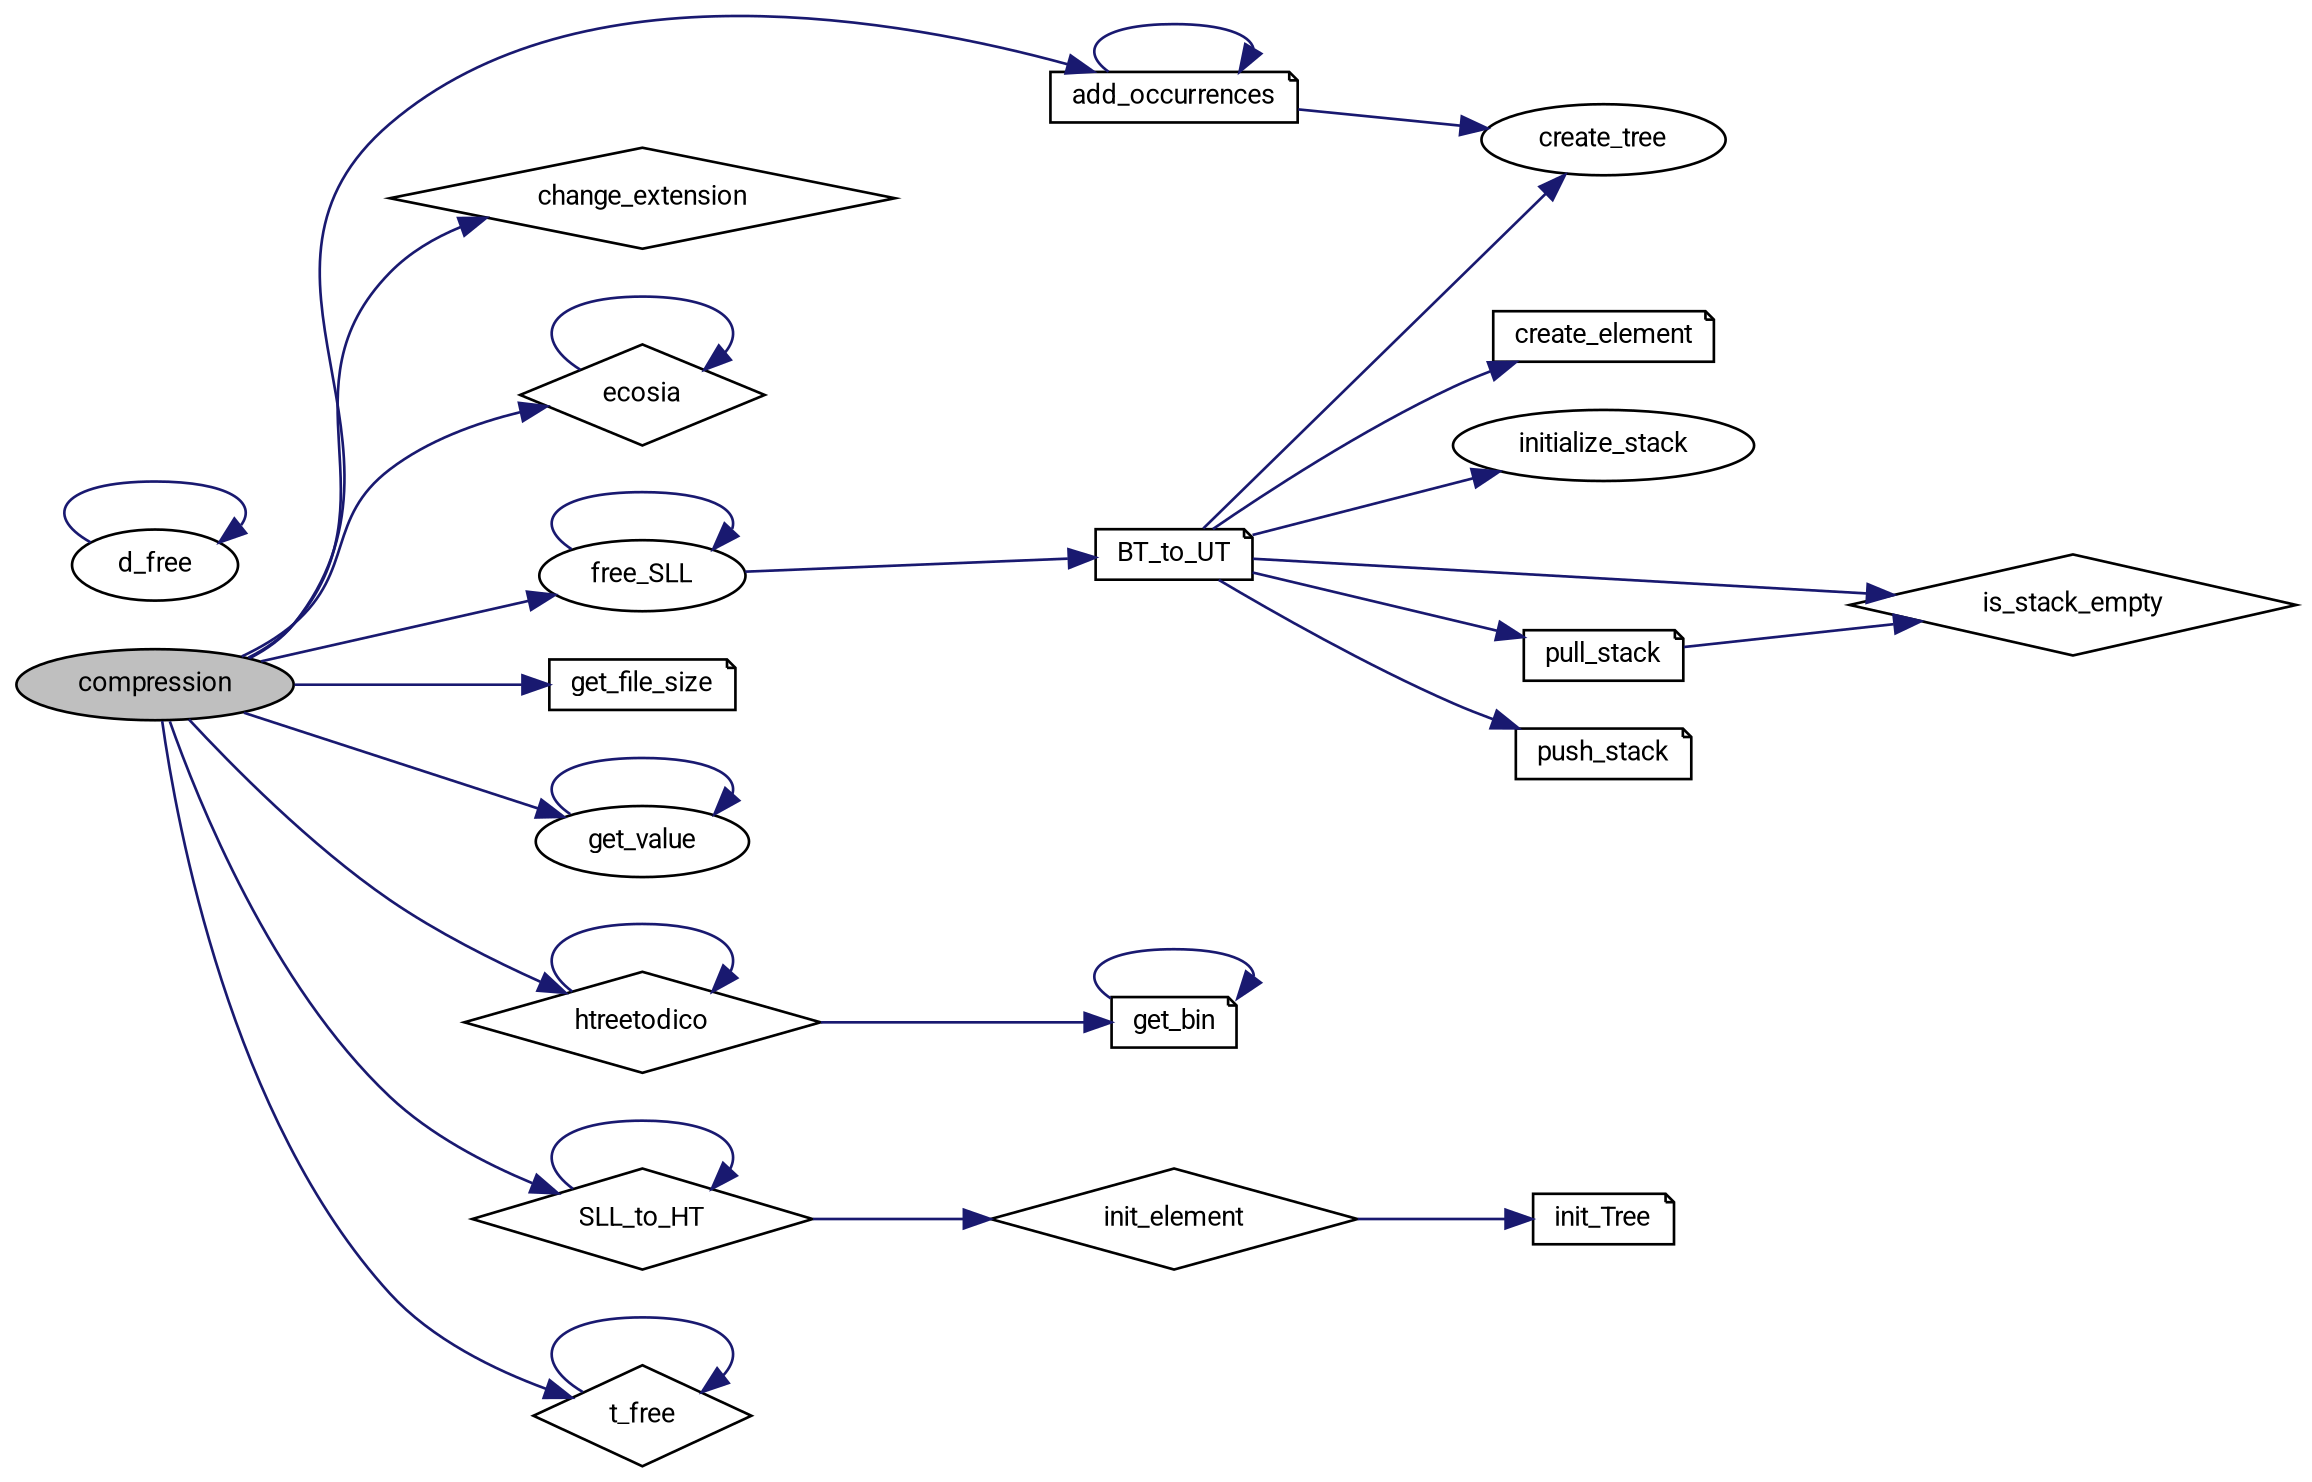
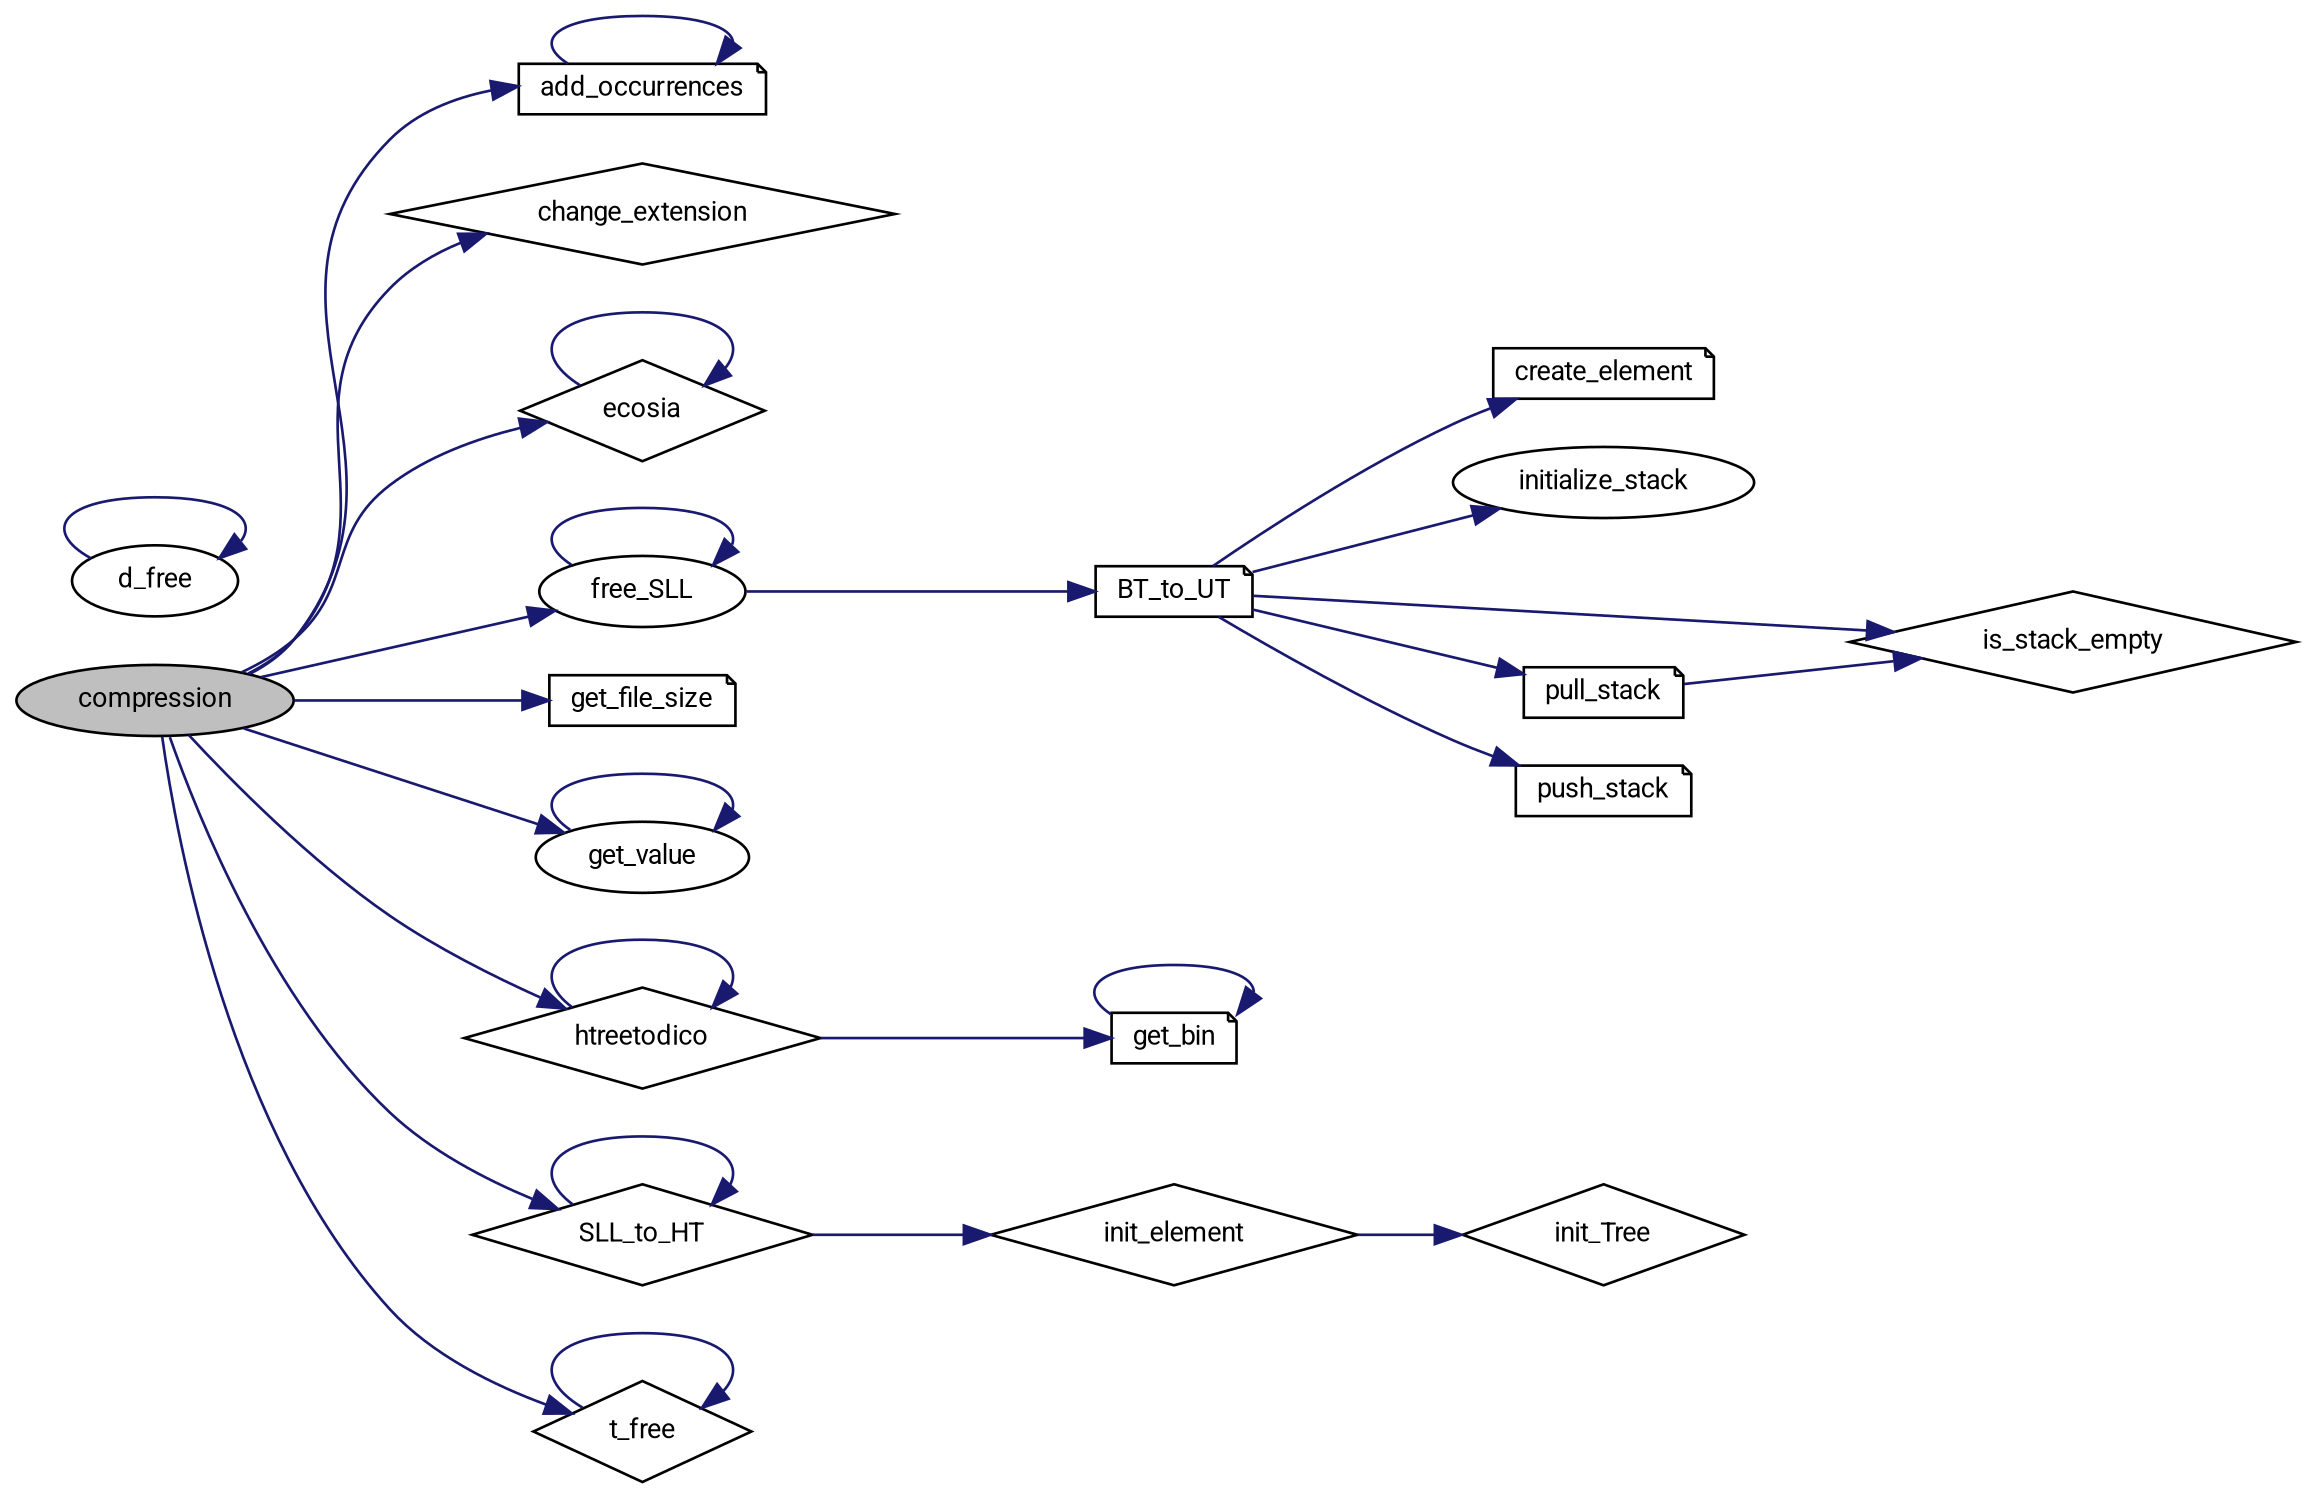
(1604, 140) -> none
(1604, 1219) -> (1604, 1235)
